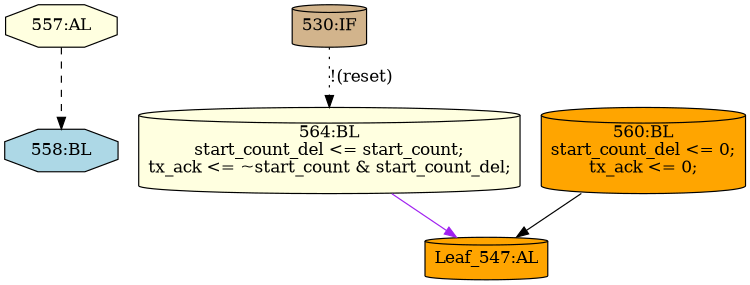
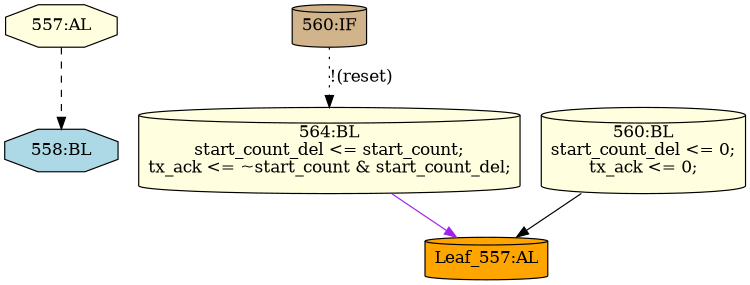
(329, 26) -> (329, 26)
(643, 151) -> (643, 151)
(486, 259) -> (486, 259)
